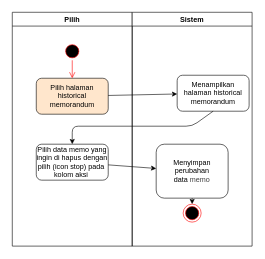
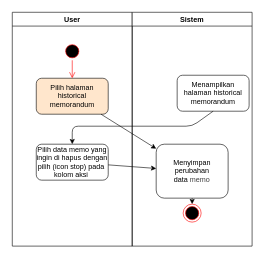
(72, 20) -> (72, 20)
(152, 95) -> (128, 131)
